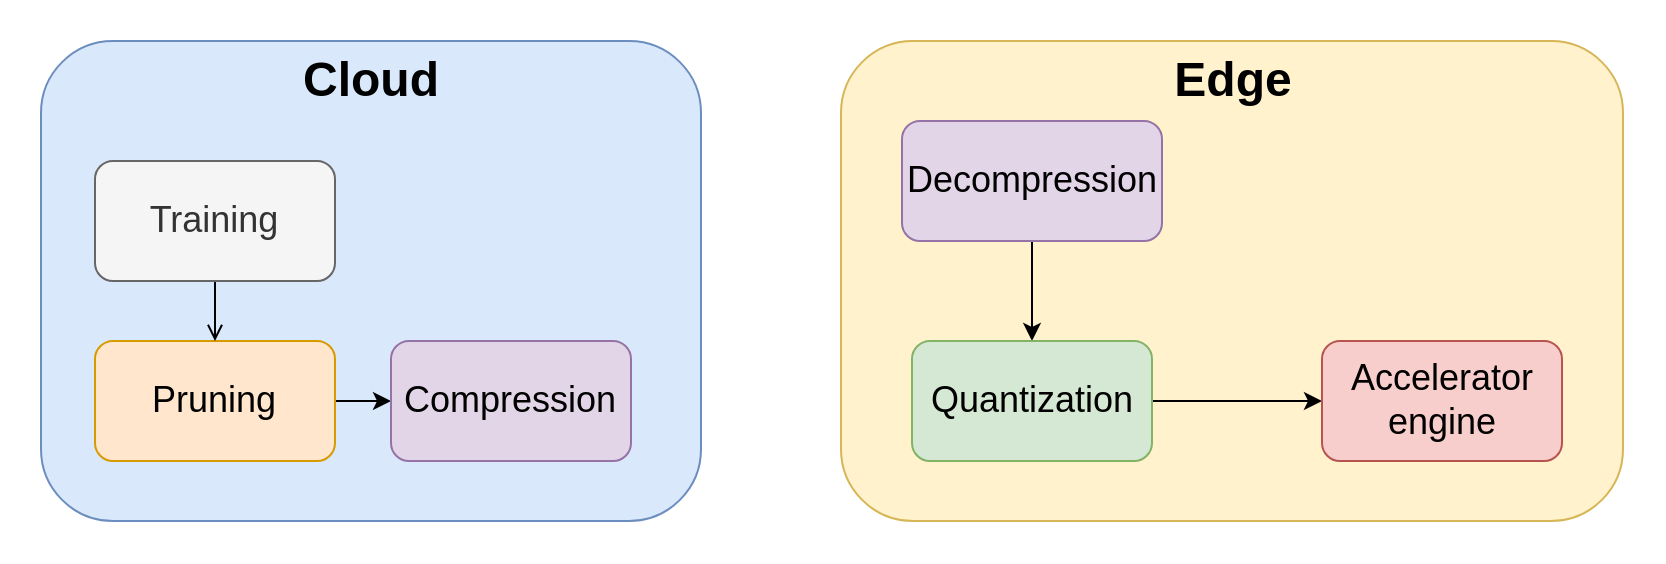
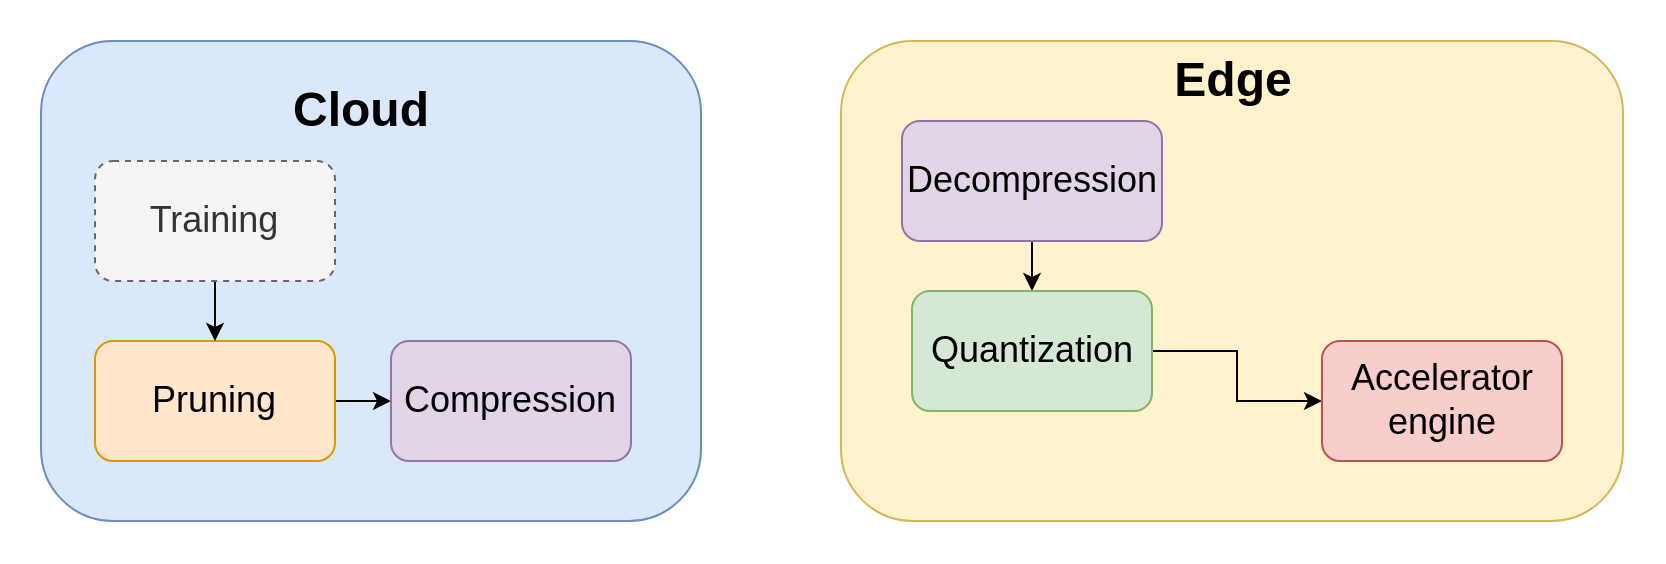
(371, 81) -> (361, 111)
(215, 221) -> (215, 221)
(215, 329) -> (215, 326)
(1032, 401) -> (1032, 351)
